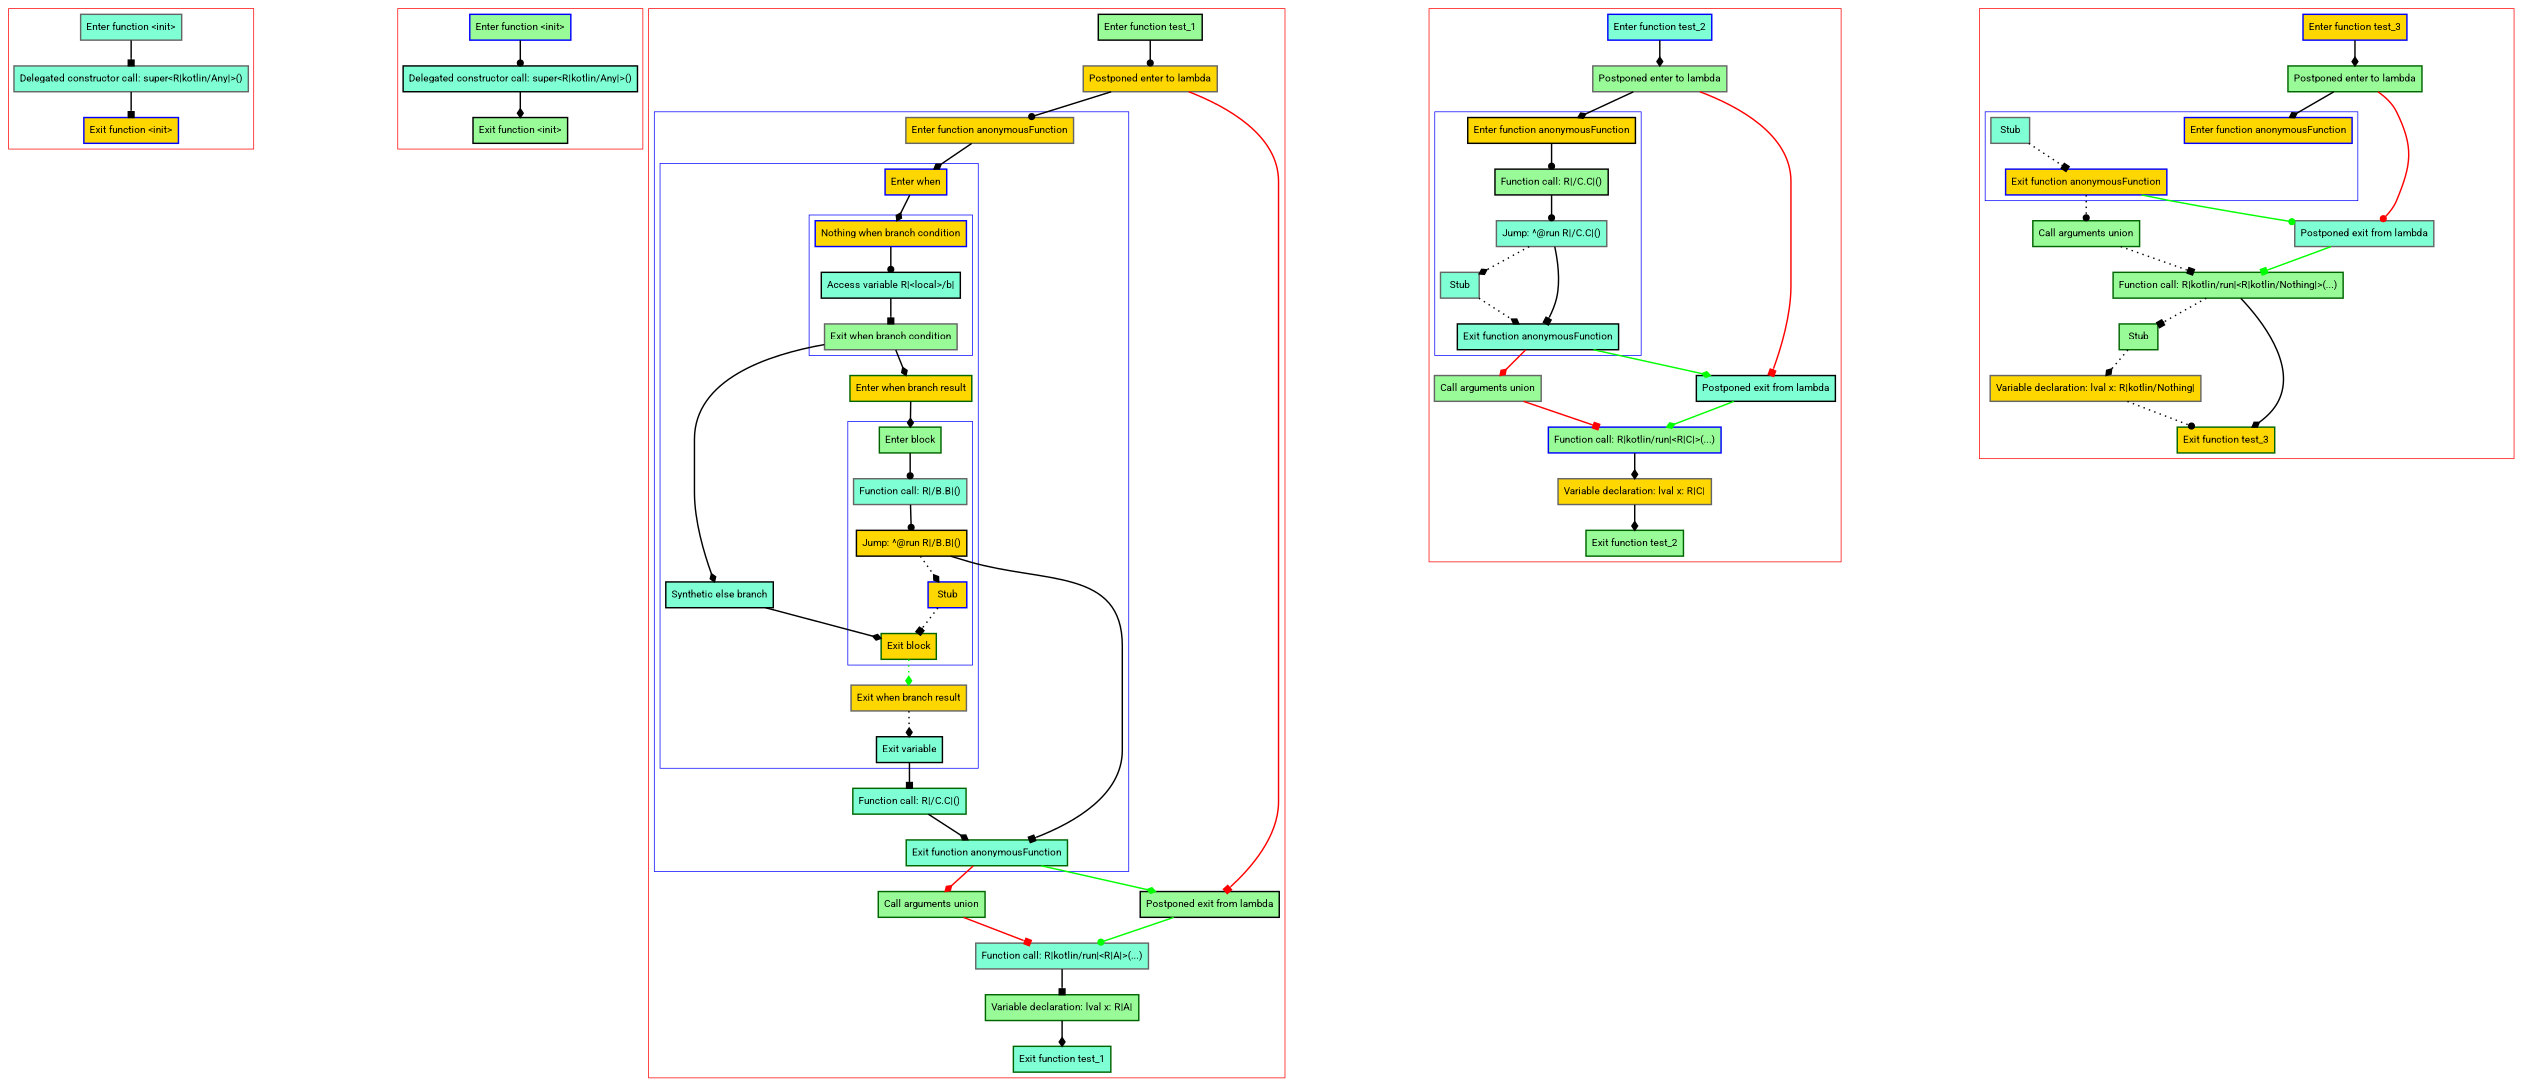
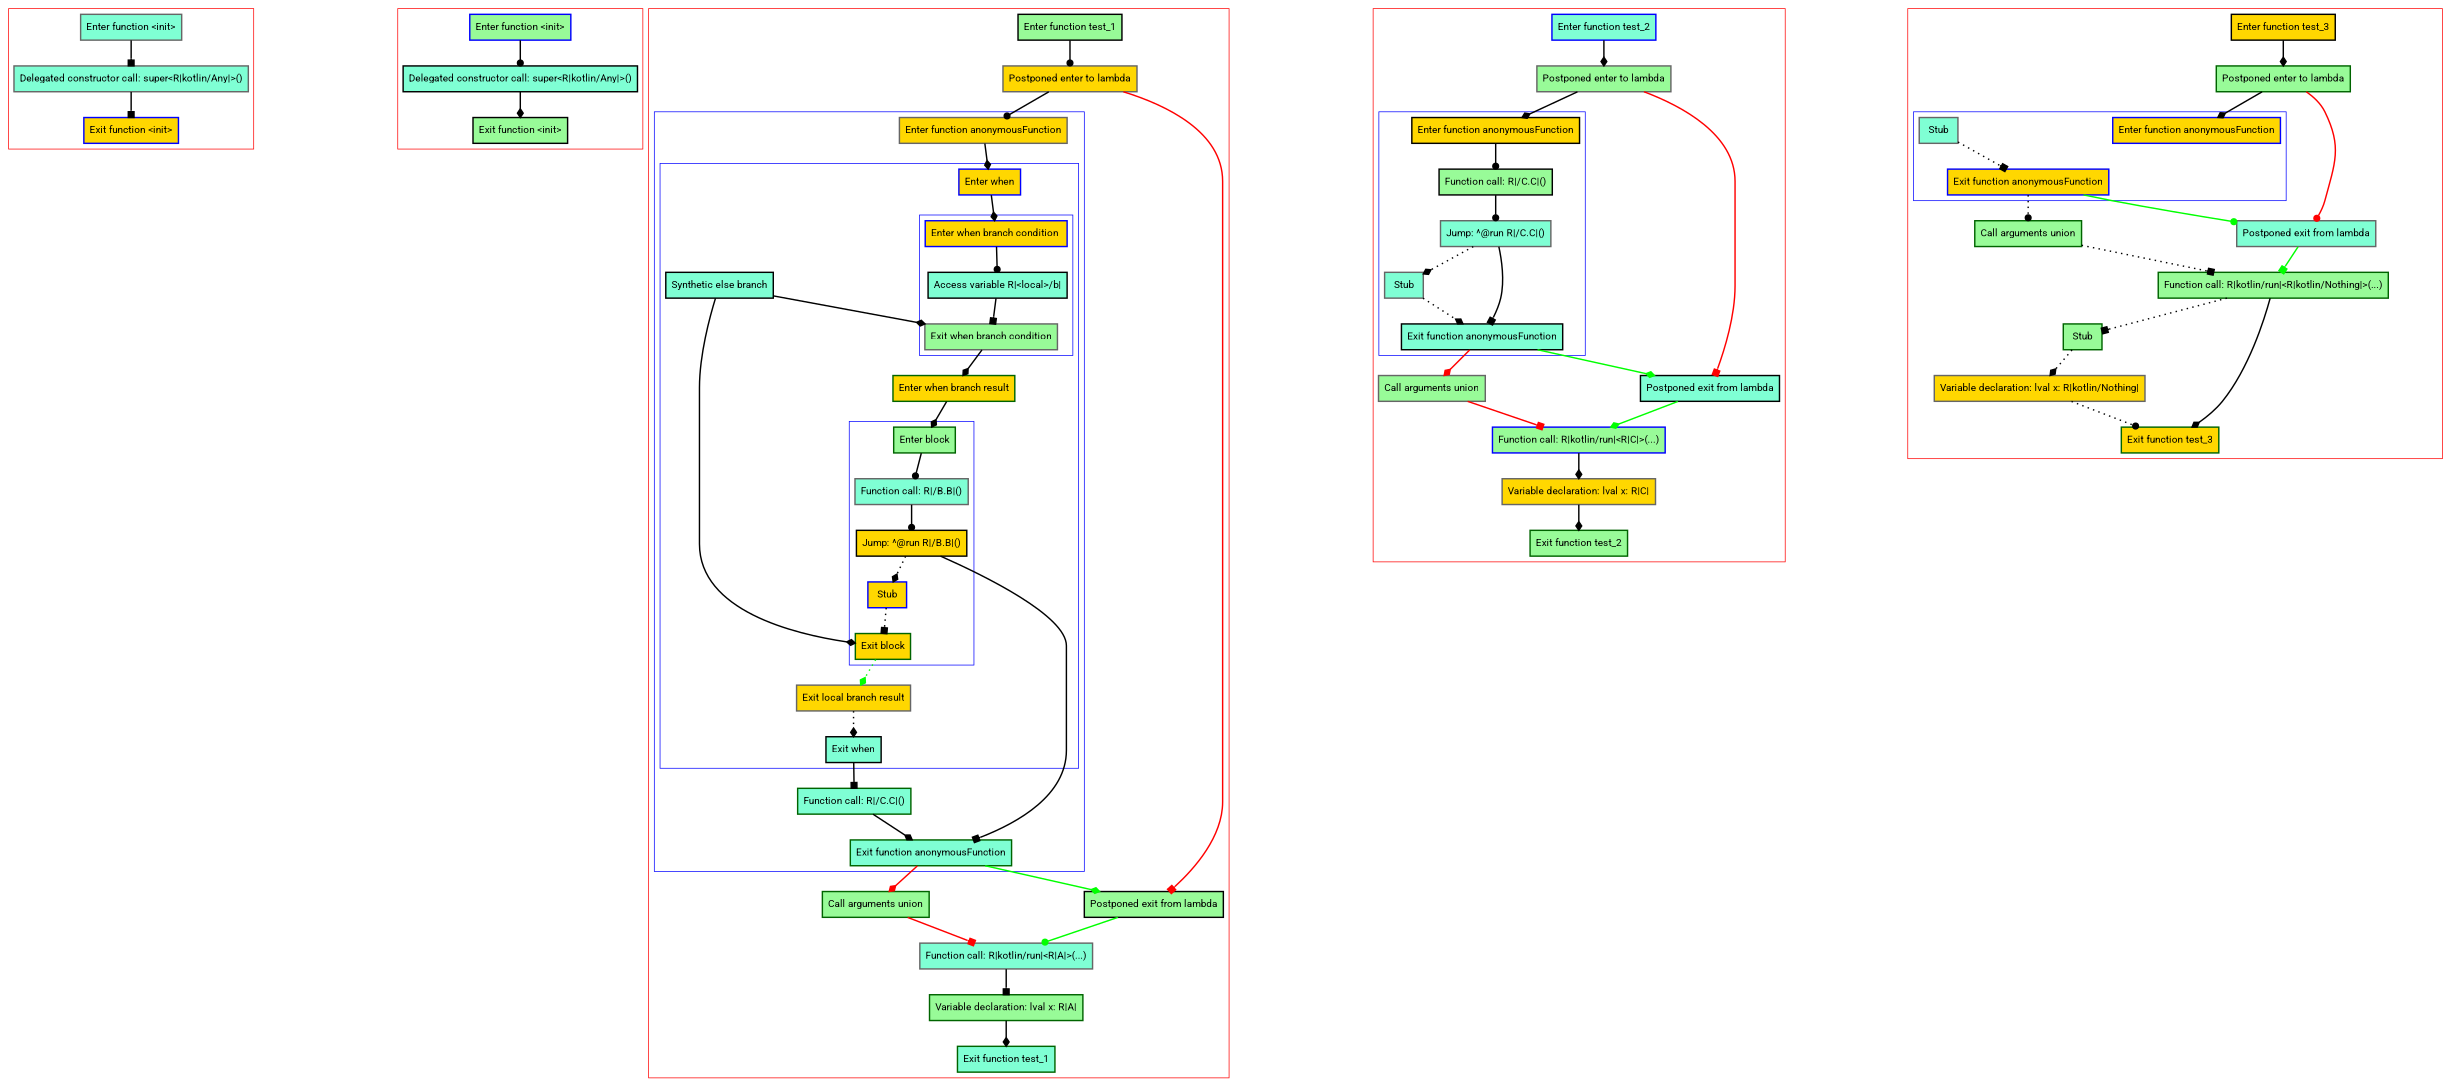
(2355, 27) -> (2283, 27)
(891, 234) -> (996, 234)
(697, 421) -> (845, 309)
(909, 698) -> (854, 698)
(909, 750) -> (854, 750)
